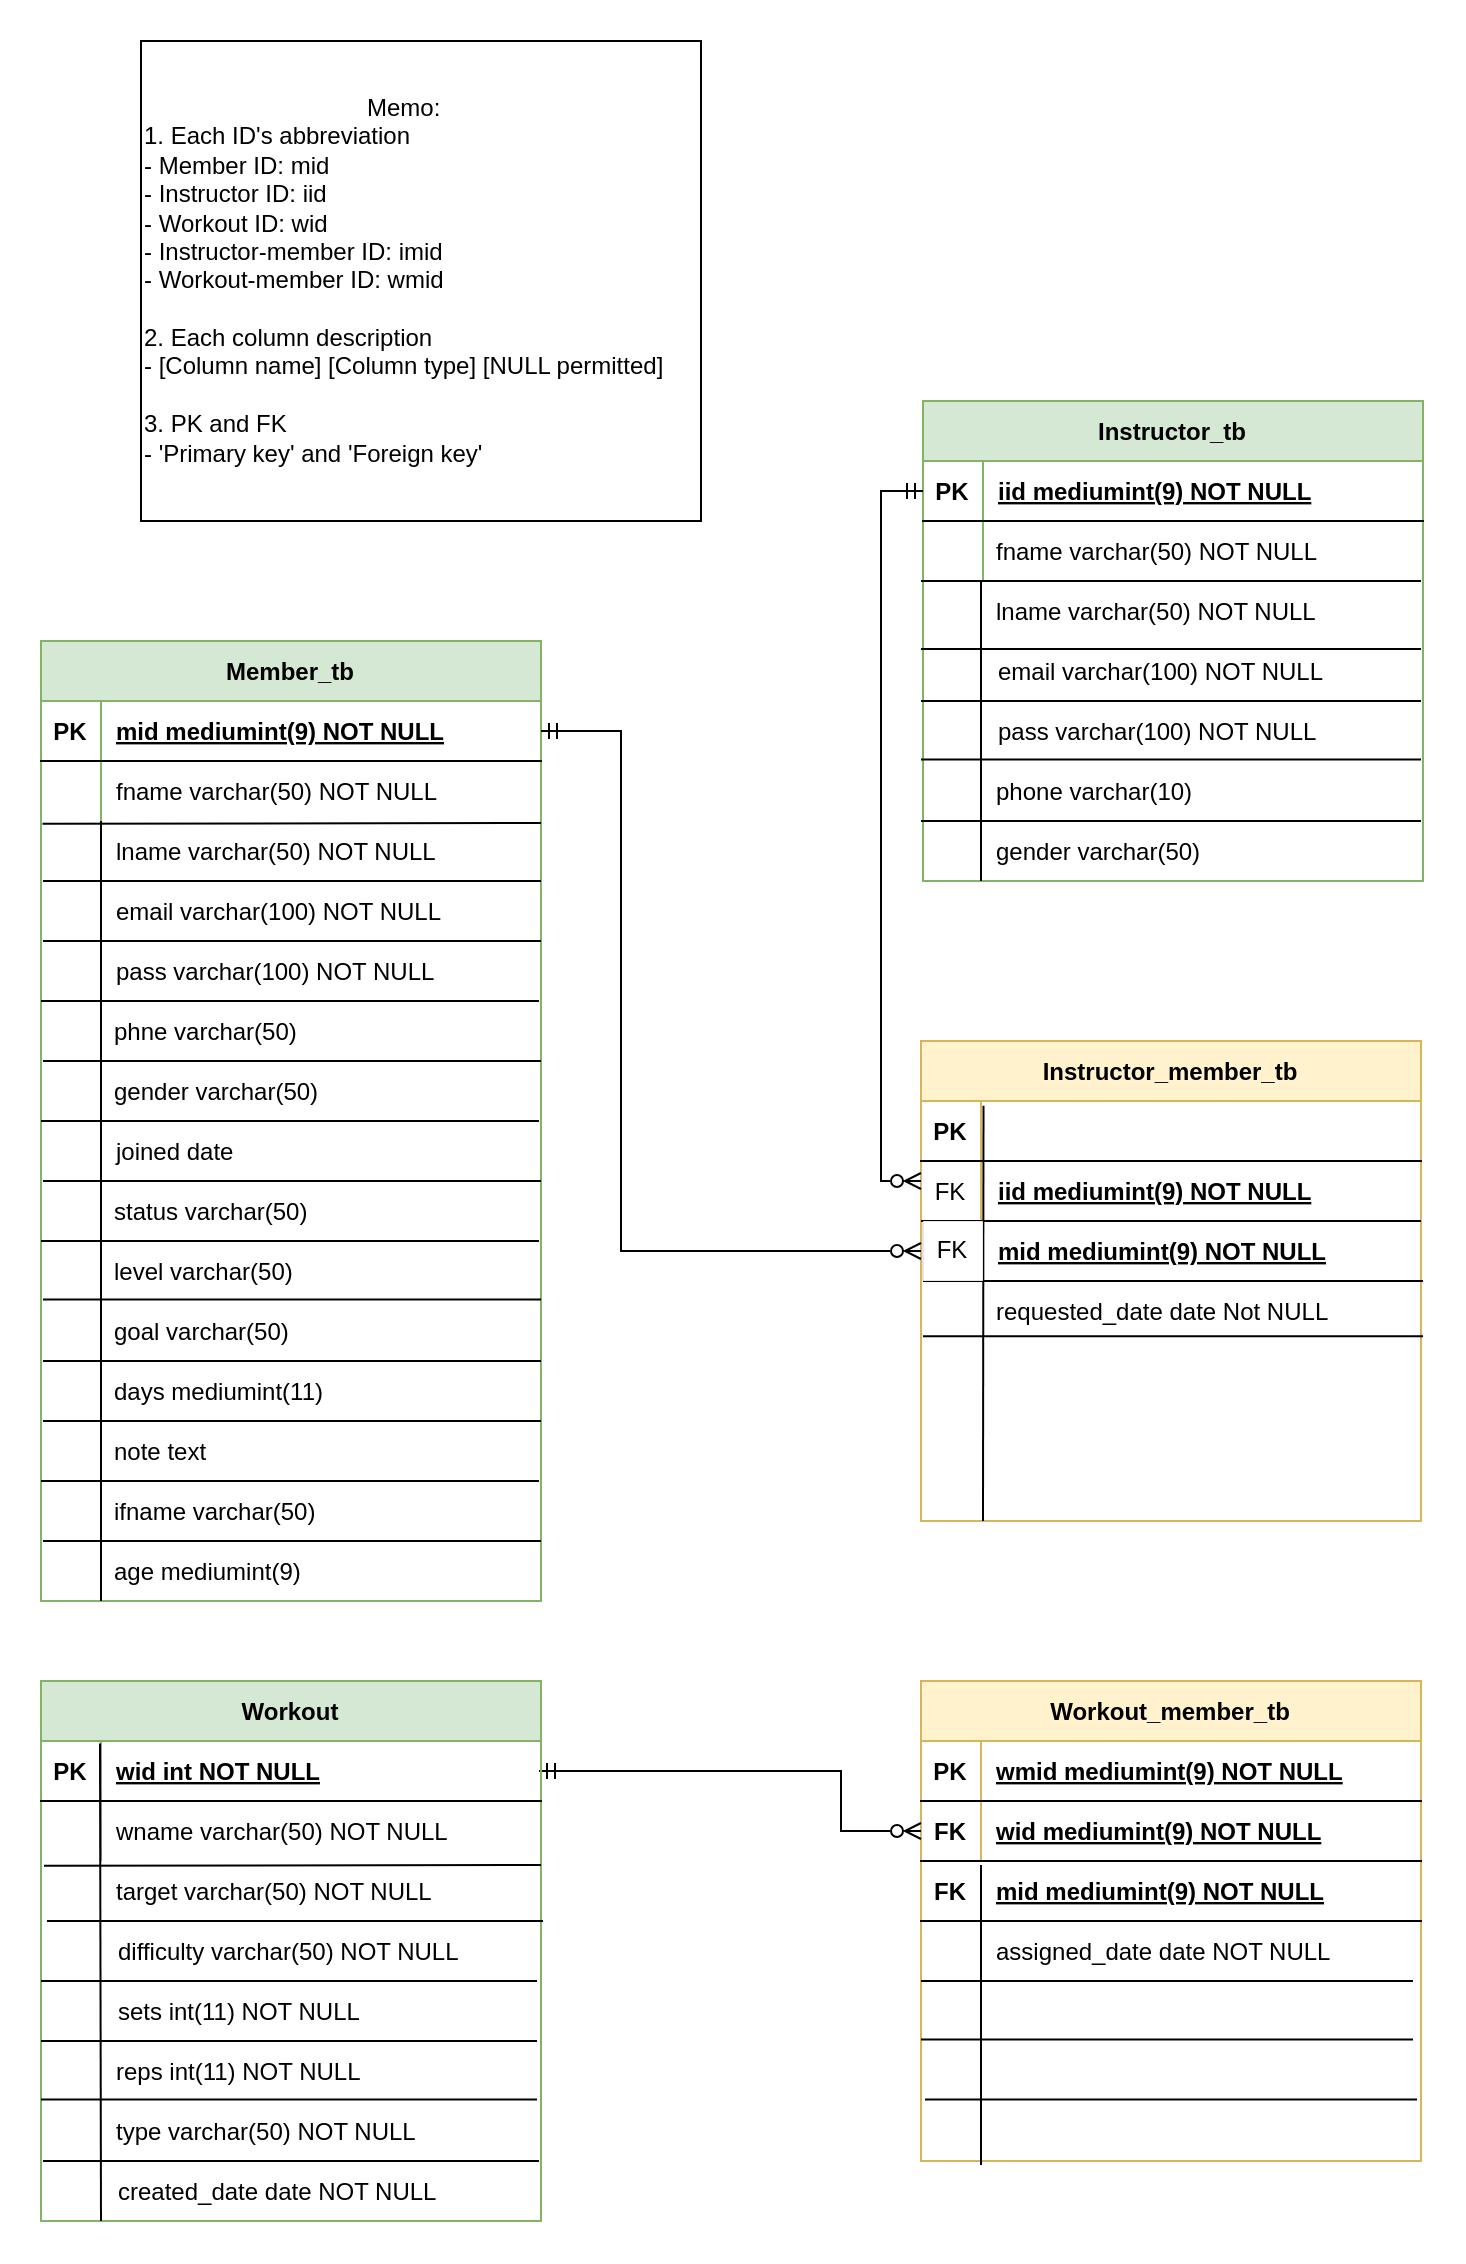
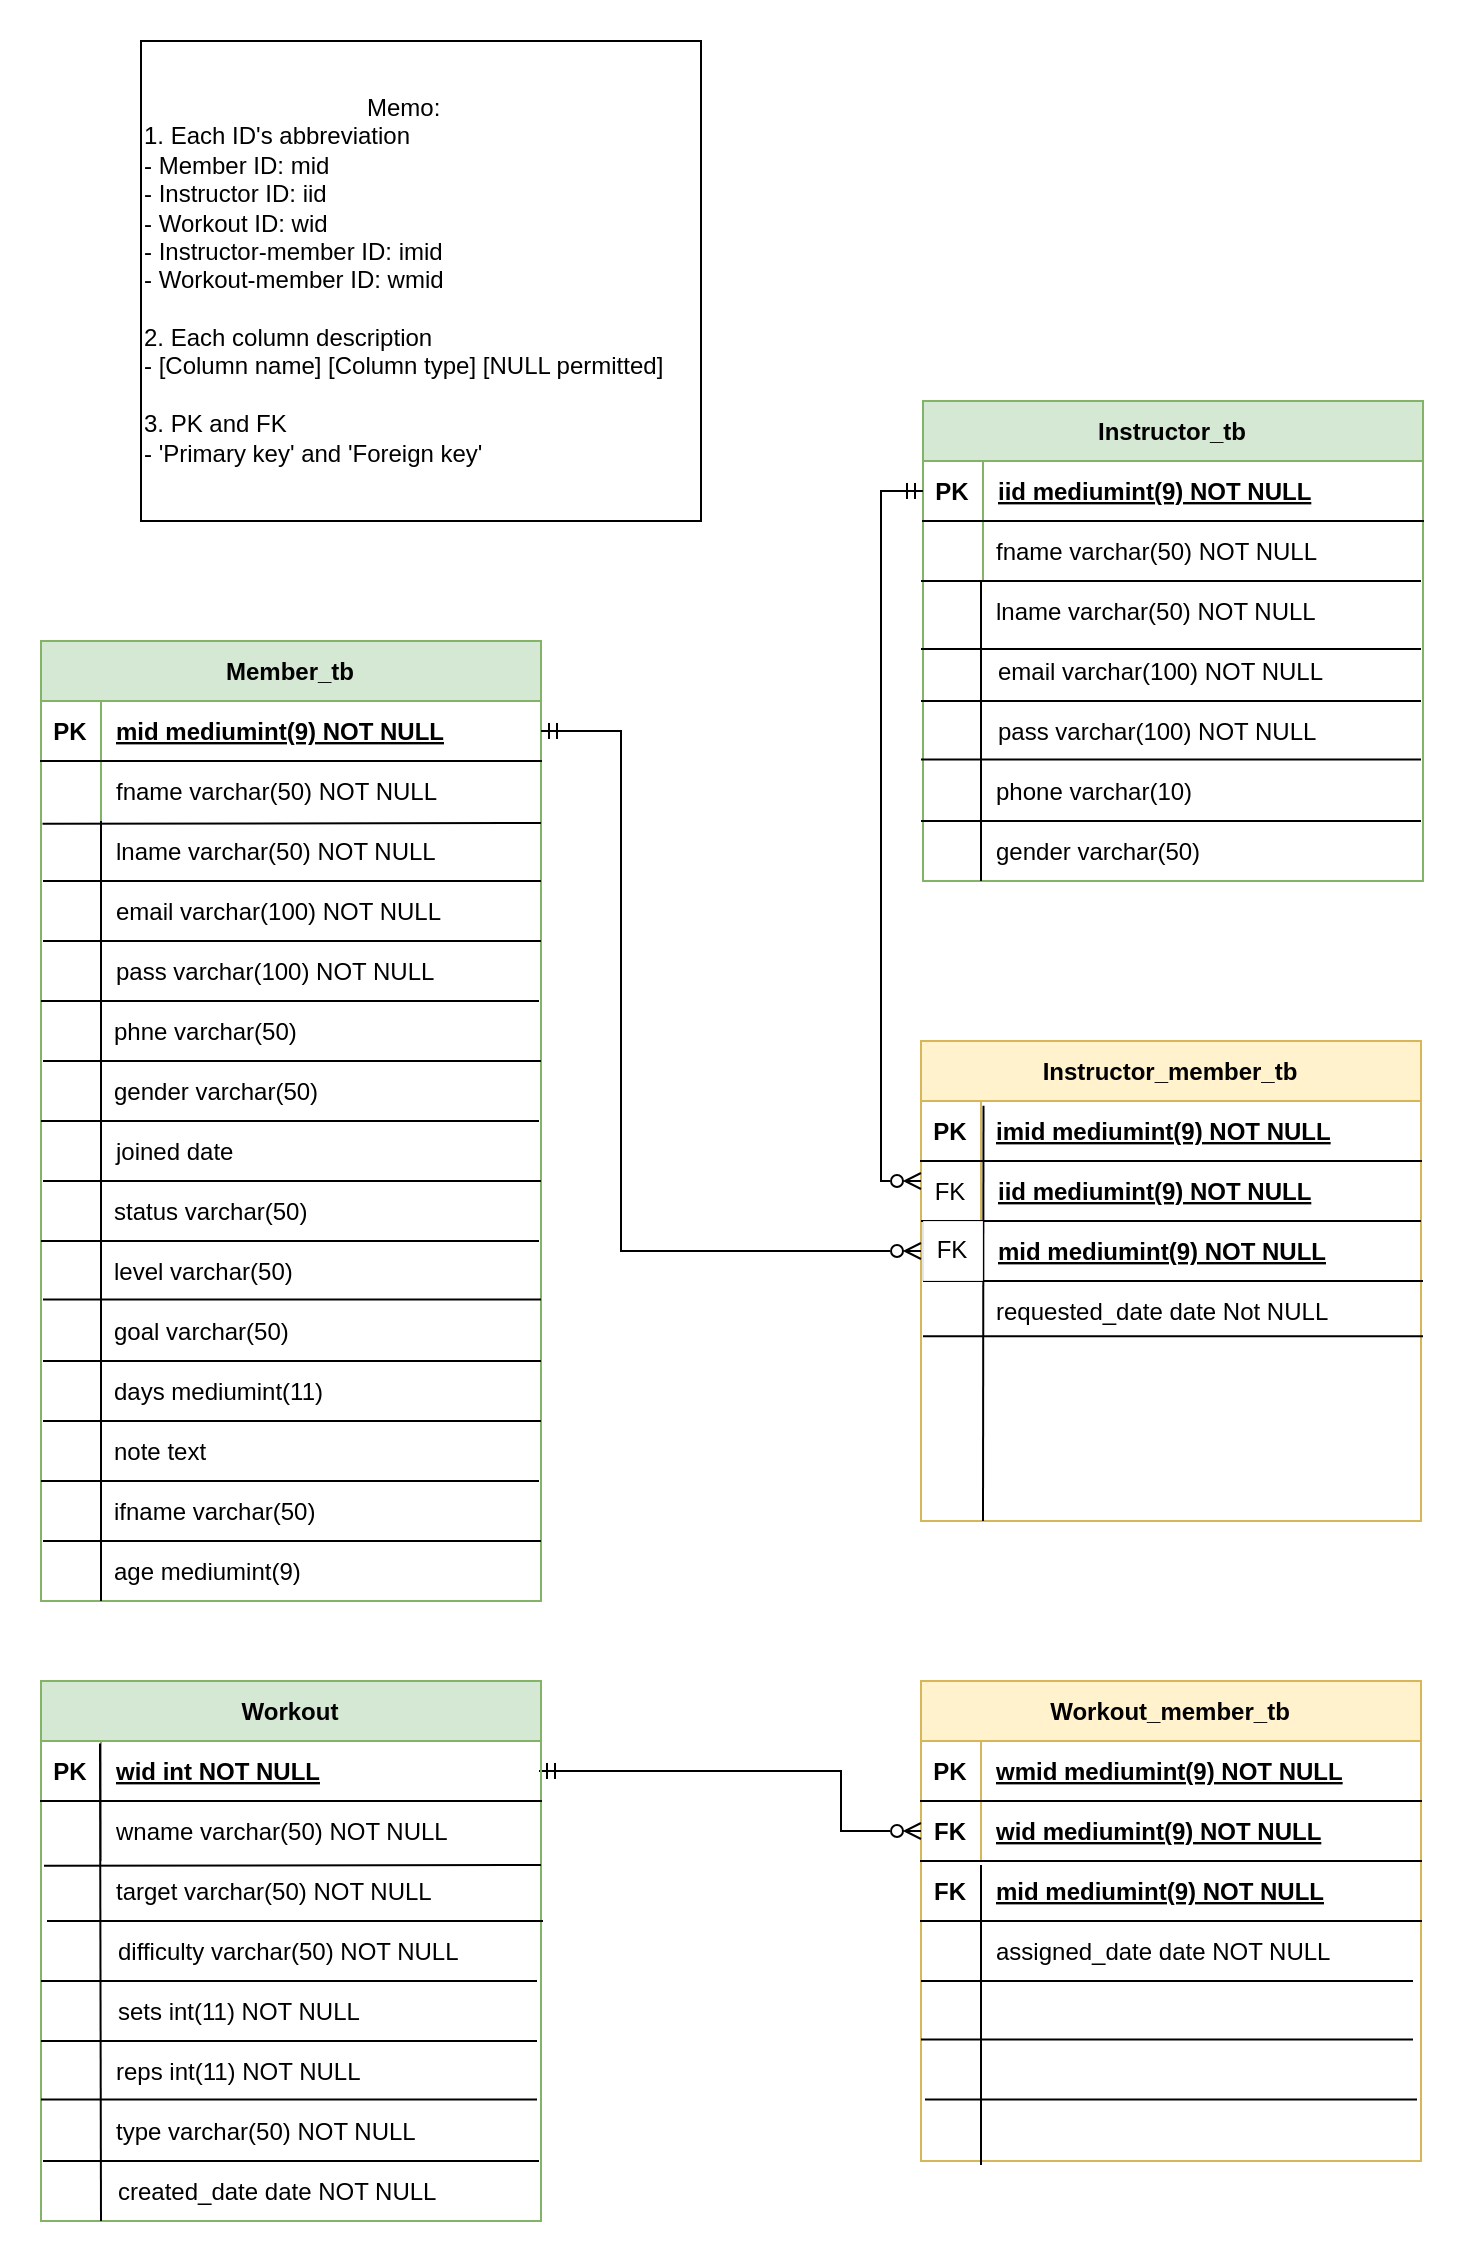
none -> (1201, 1131)
